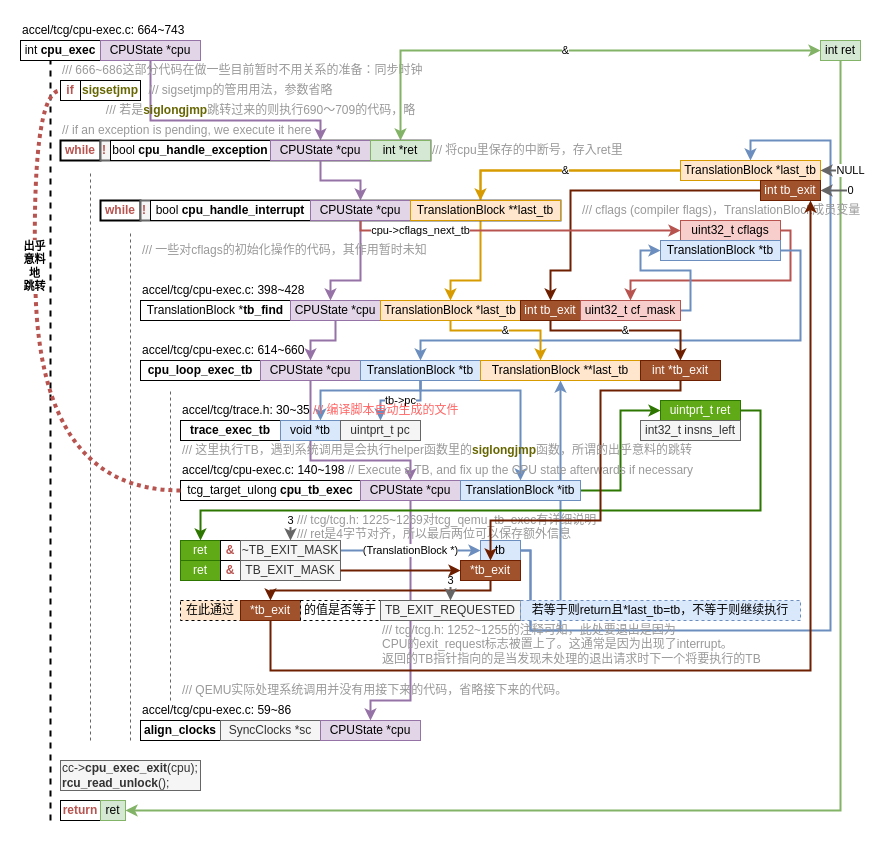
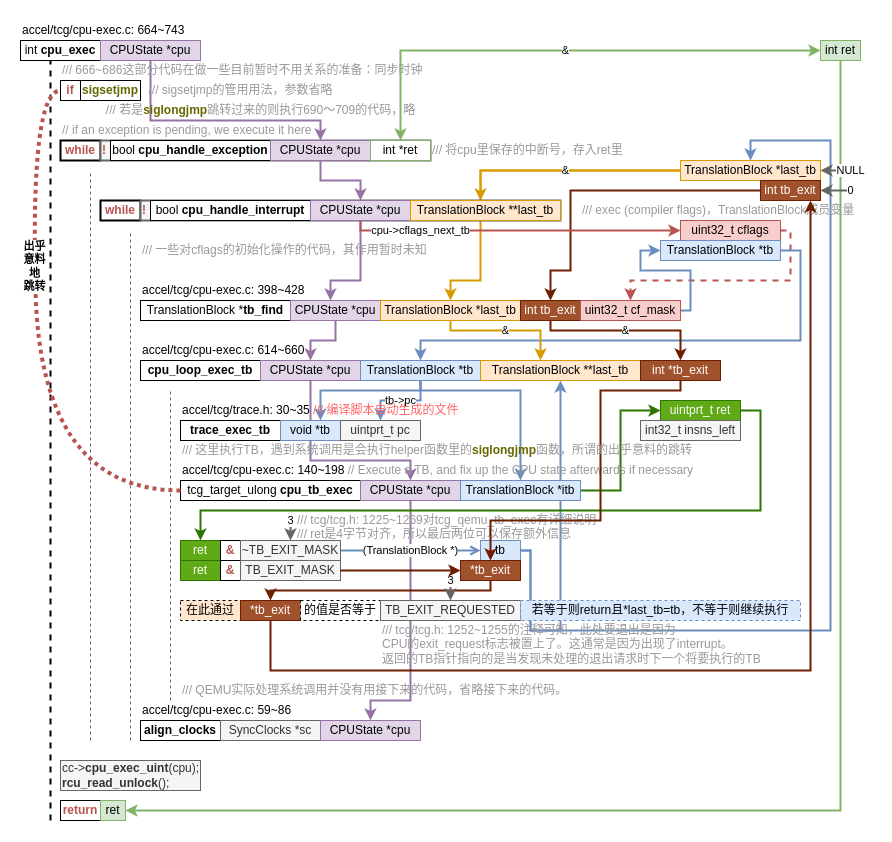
(401, 151) -> (401, 151)
(741, 211) -> (736, 211)
(735, 281) -> (735, 281)
(470, 551) -> (471, 551)
(132, 776) -> (132, 776)
